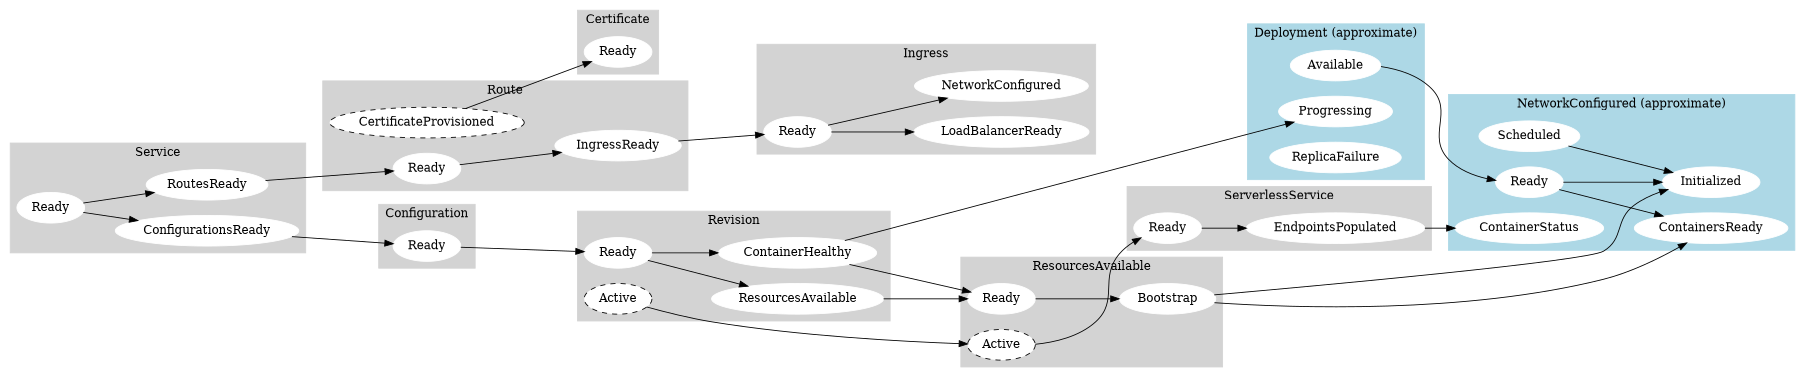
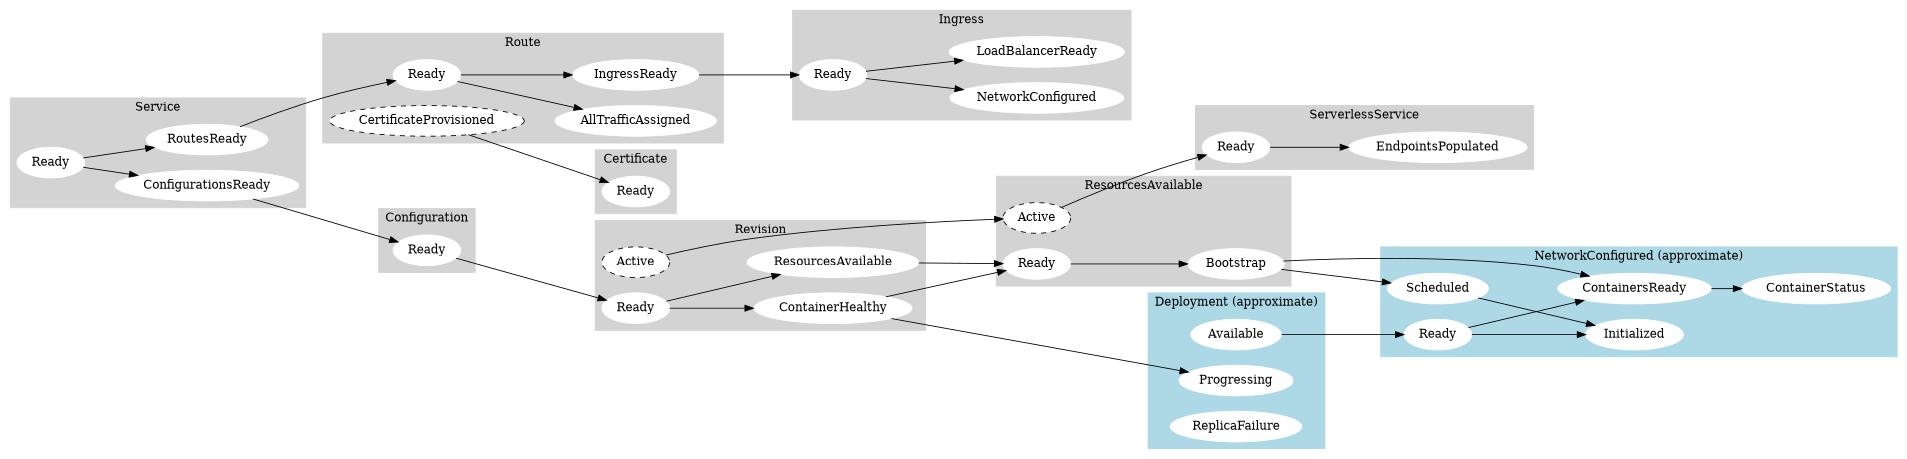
none -> (636, 121)
(1437, 228) -> (1722, 289)
(1452, 272) -> (1332, 276)
